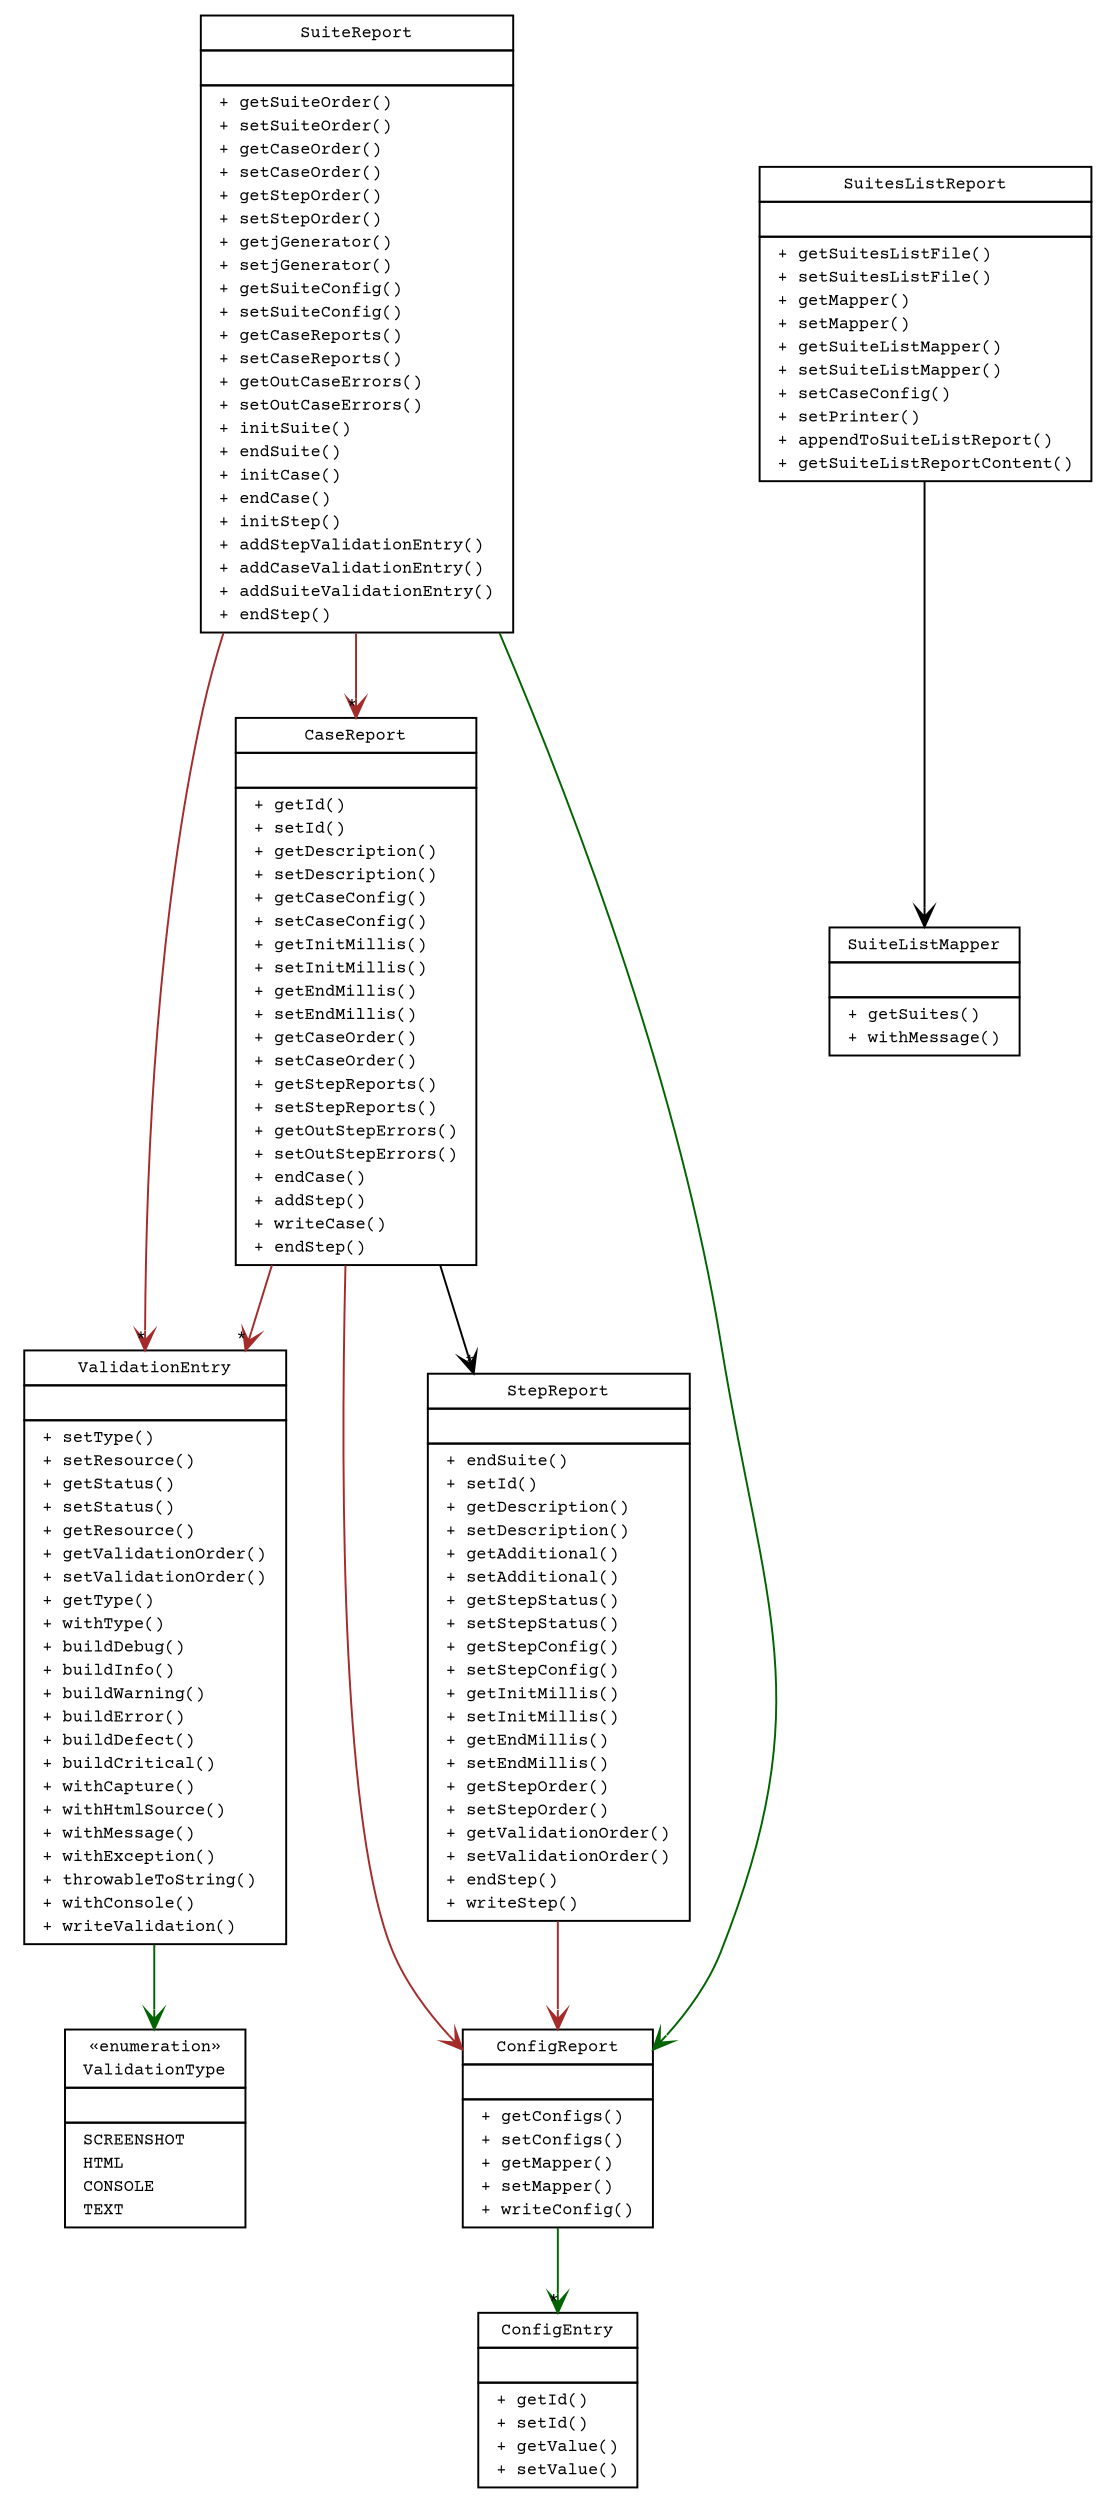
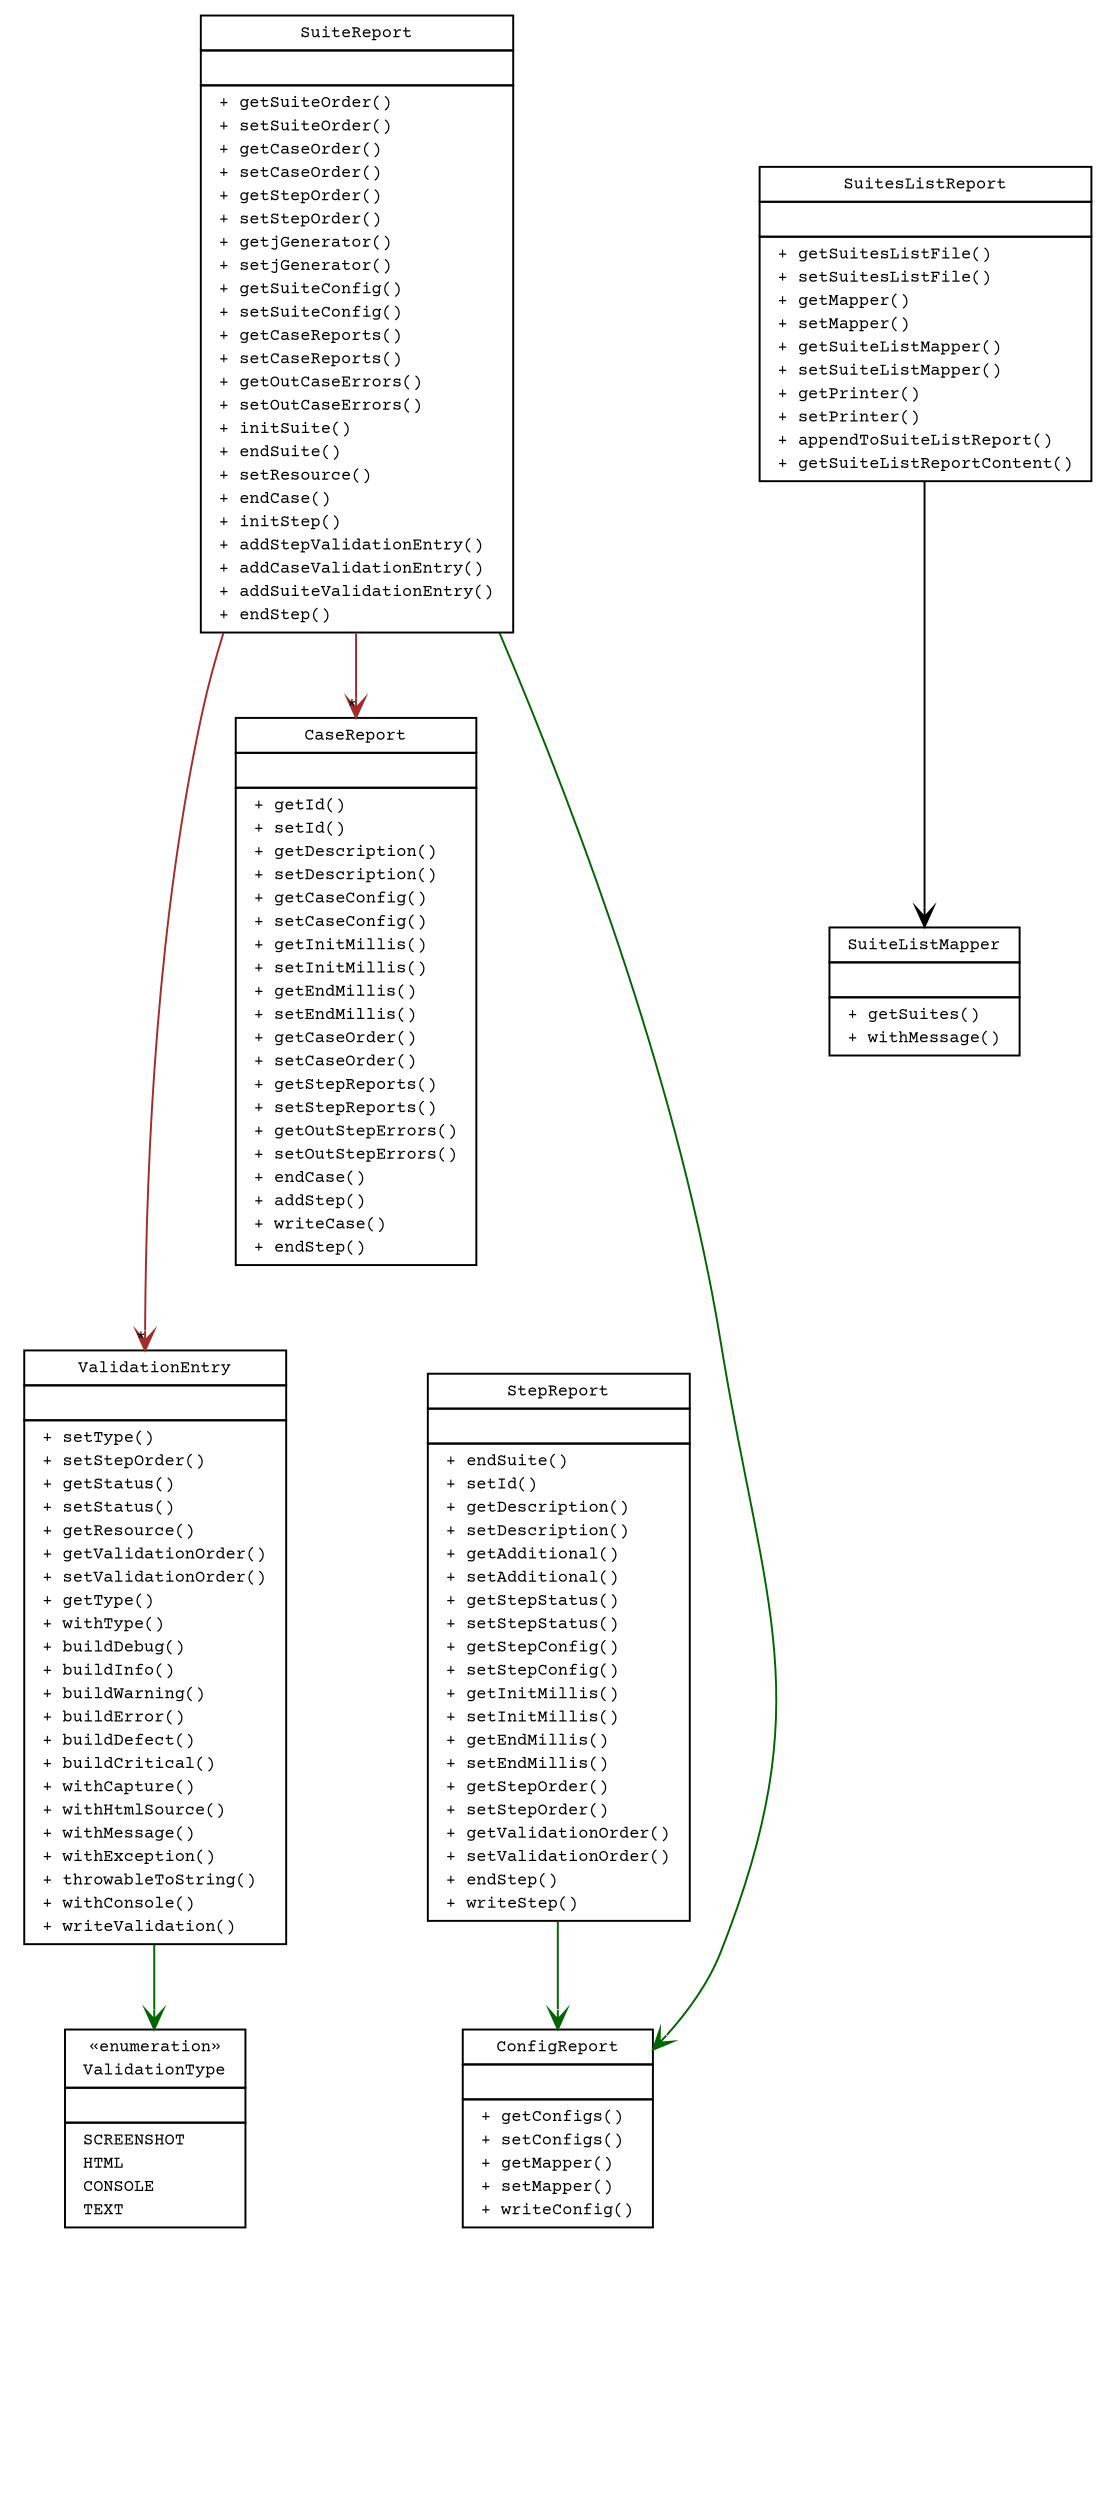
(864, 393) -> (850, 393)
(280, 474) -> (296, 474)
(262, 1298) -> none
(454, 1310) -> none
(119, 1460) -> (124, 1460)
(349, 1661) -> none
(558, 1965) -> (558, 1965)
(558, 2400) -> none
